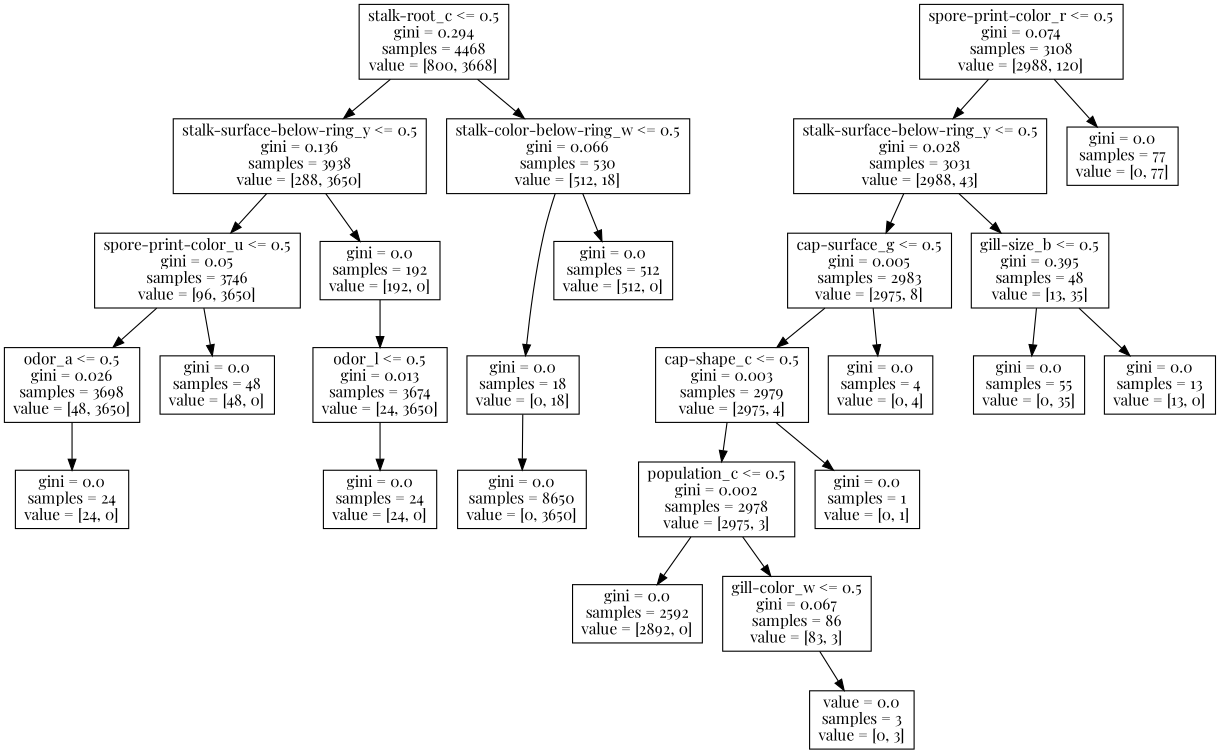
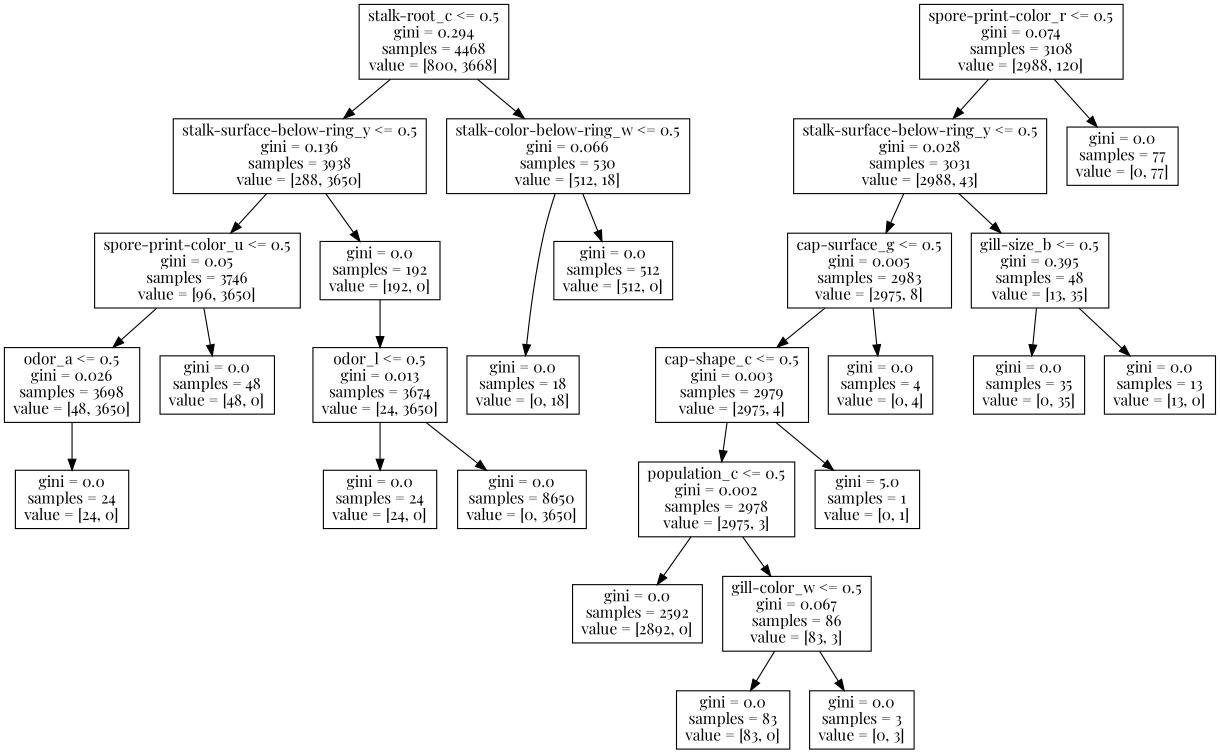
(1029, 385) -> (1029, 385)
(523, 437) -> (452, 443)
(867, 499) -> (867, 499)
none -> (733, 720)
(862, 720) -> (862, 720)
